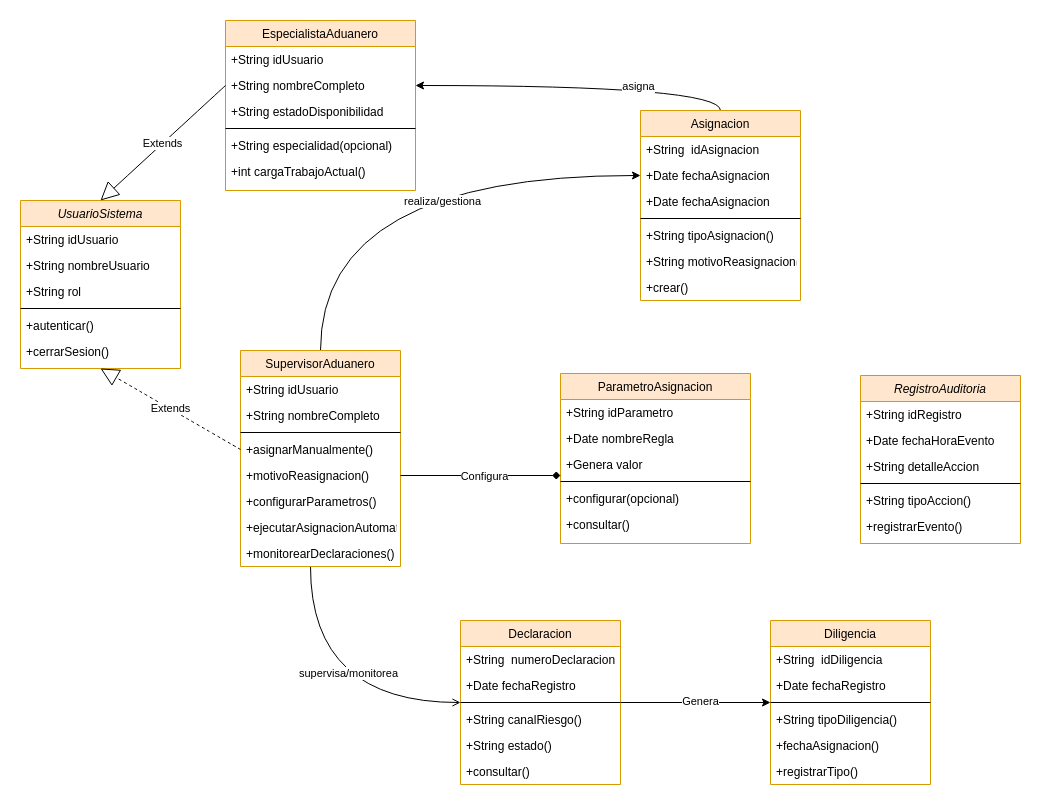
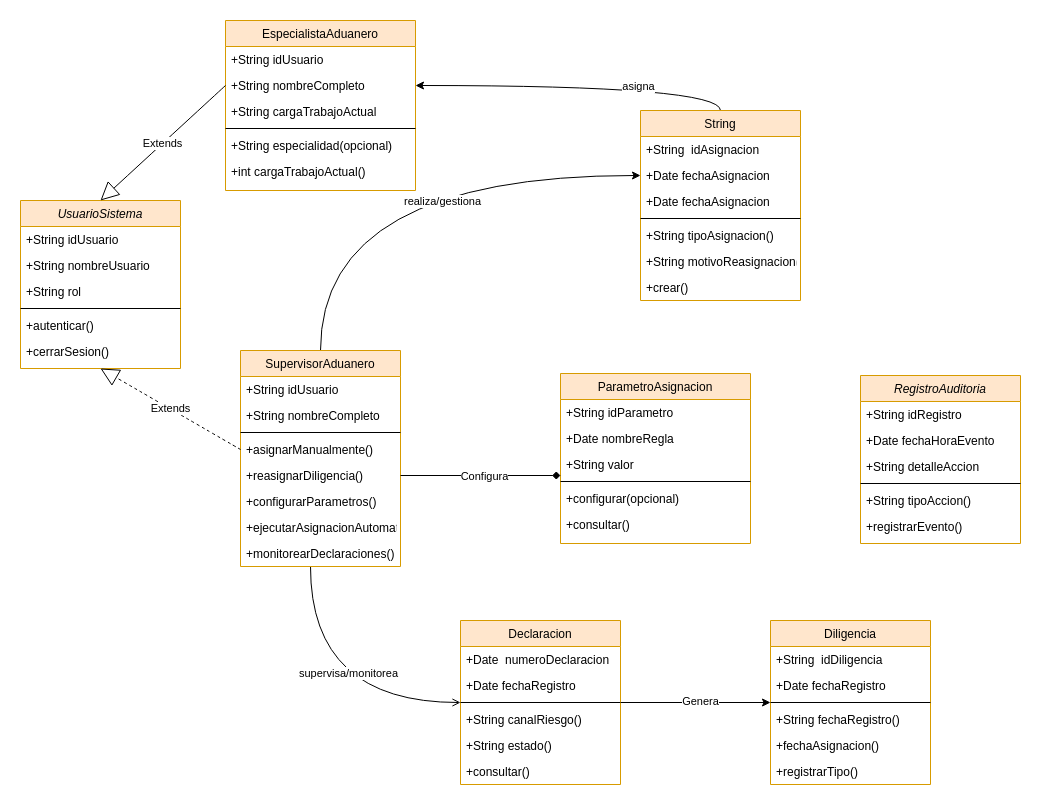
(314, 112) -> (314, 112)
(720, 124) -> (720, 124)
(607, 465) -> (605, 465)
(312, 476) -> (312, 476)
(547, 660) -> (542, 660)
(846, 720) -> (849, 720)
